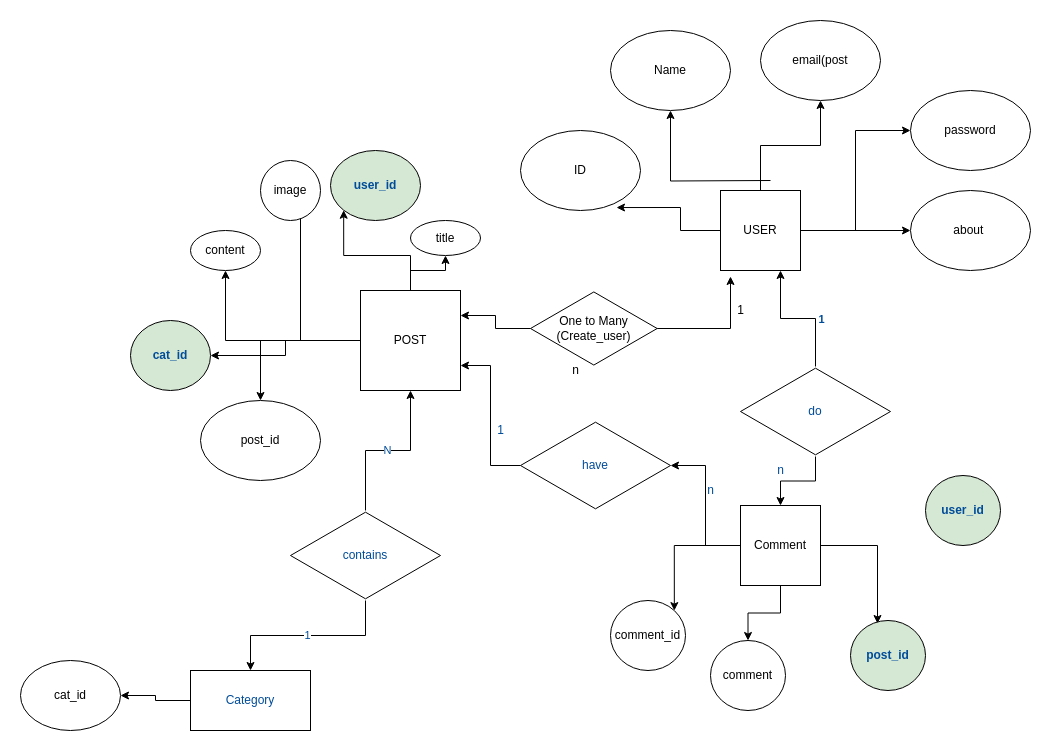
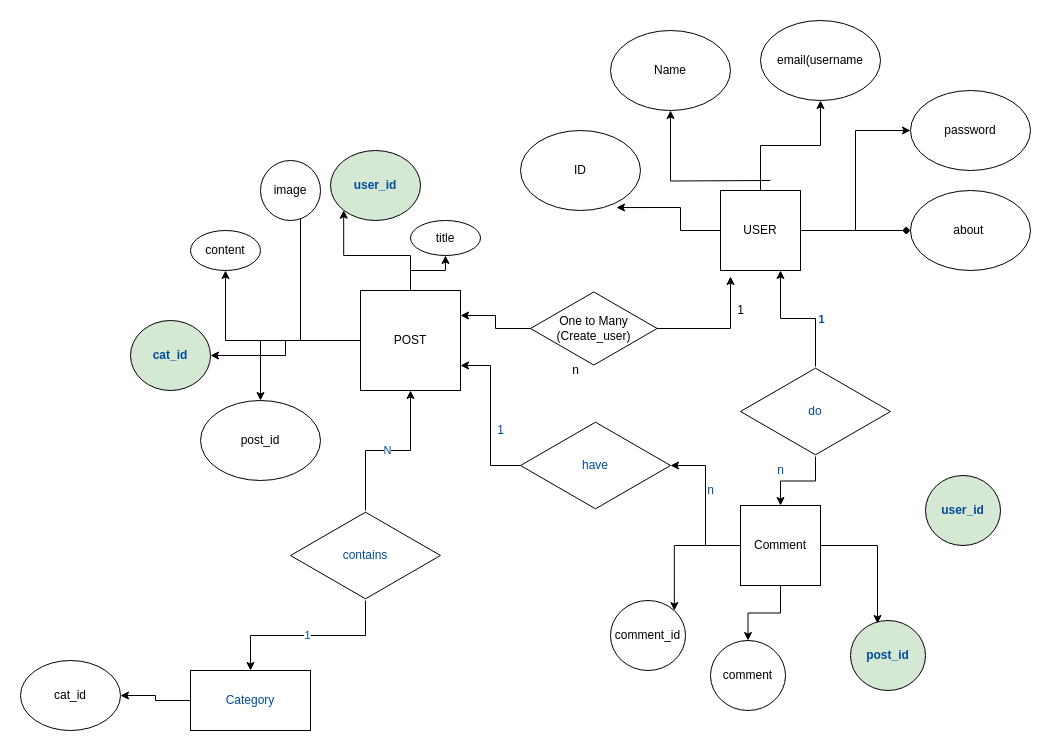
(821, 61) -> (821, 61)
(902, 231) -> (902, 231)
